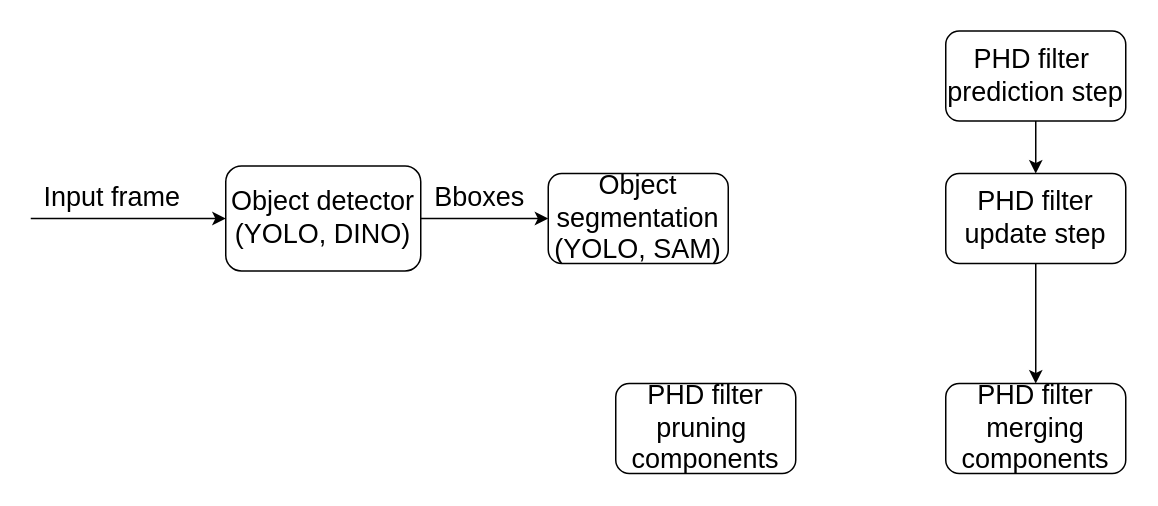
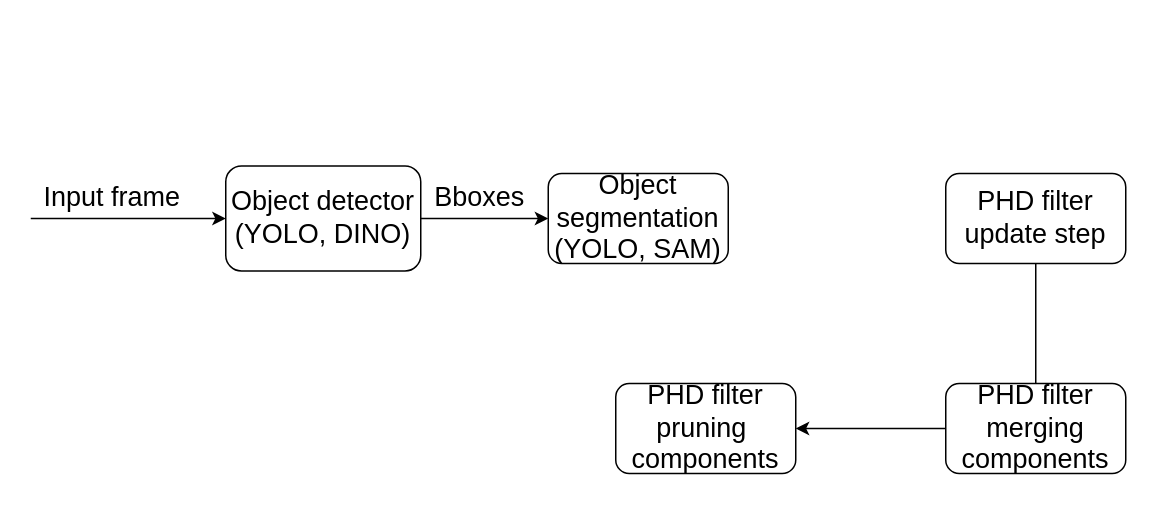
(1036, 76) -> none
(1036, 149) -> none
(1036, 372) -> (1036, 376)
none -> (876, 428)
